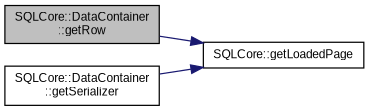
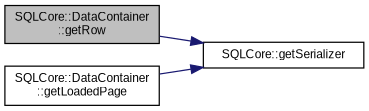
(284, 55) -> (284, 55)
(82, 86) -> (82, 86)
